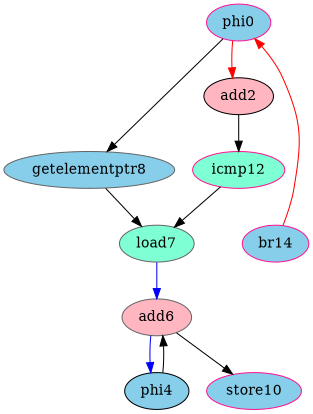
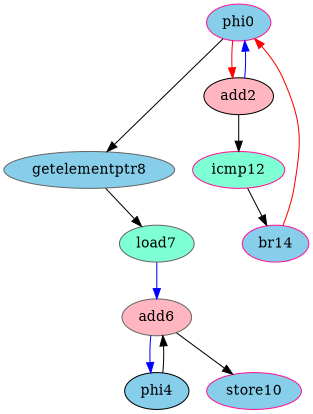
none -> (246, 65)
(201, 204) -> (255, 202)
